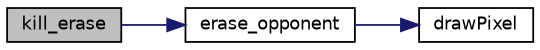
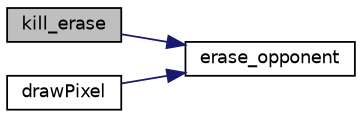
(378, 25) -> (144, 80)
